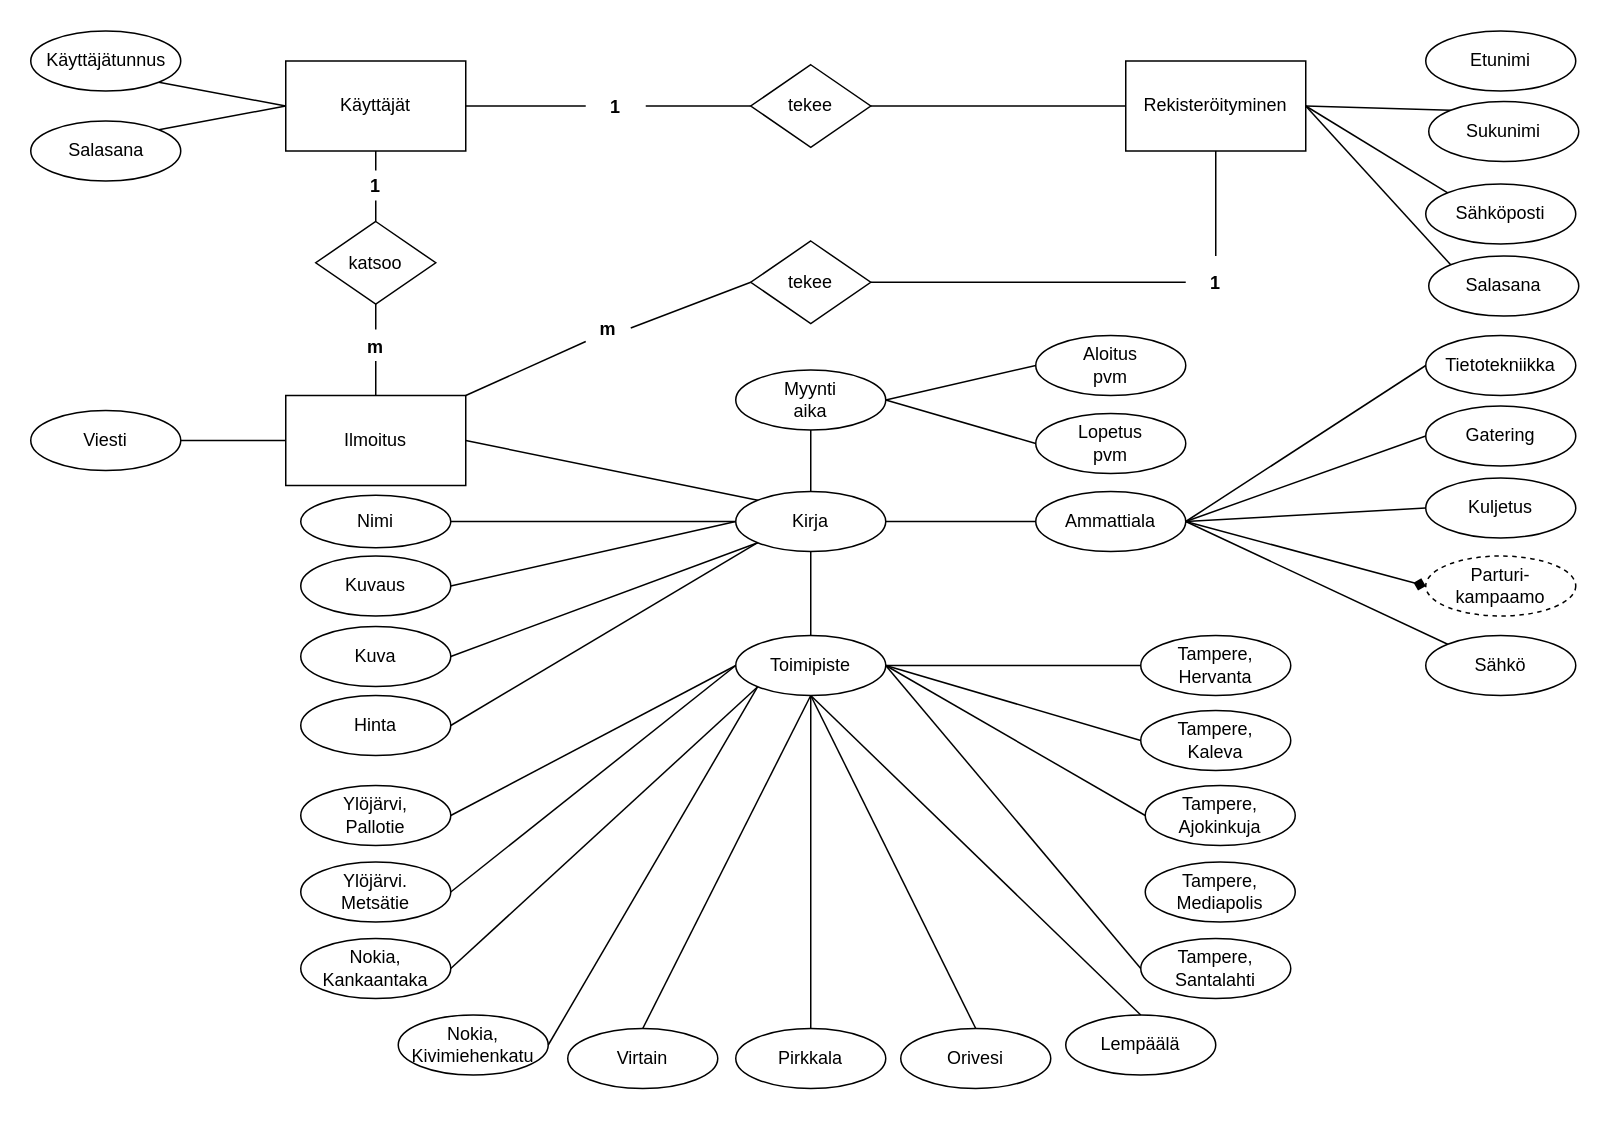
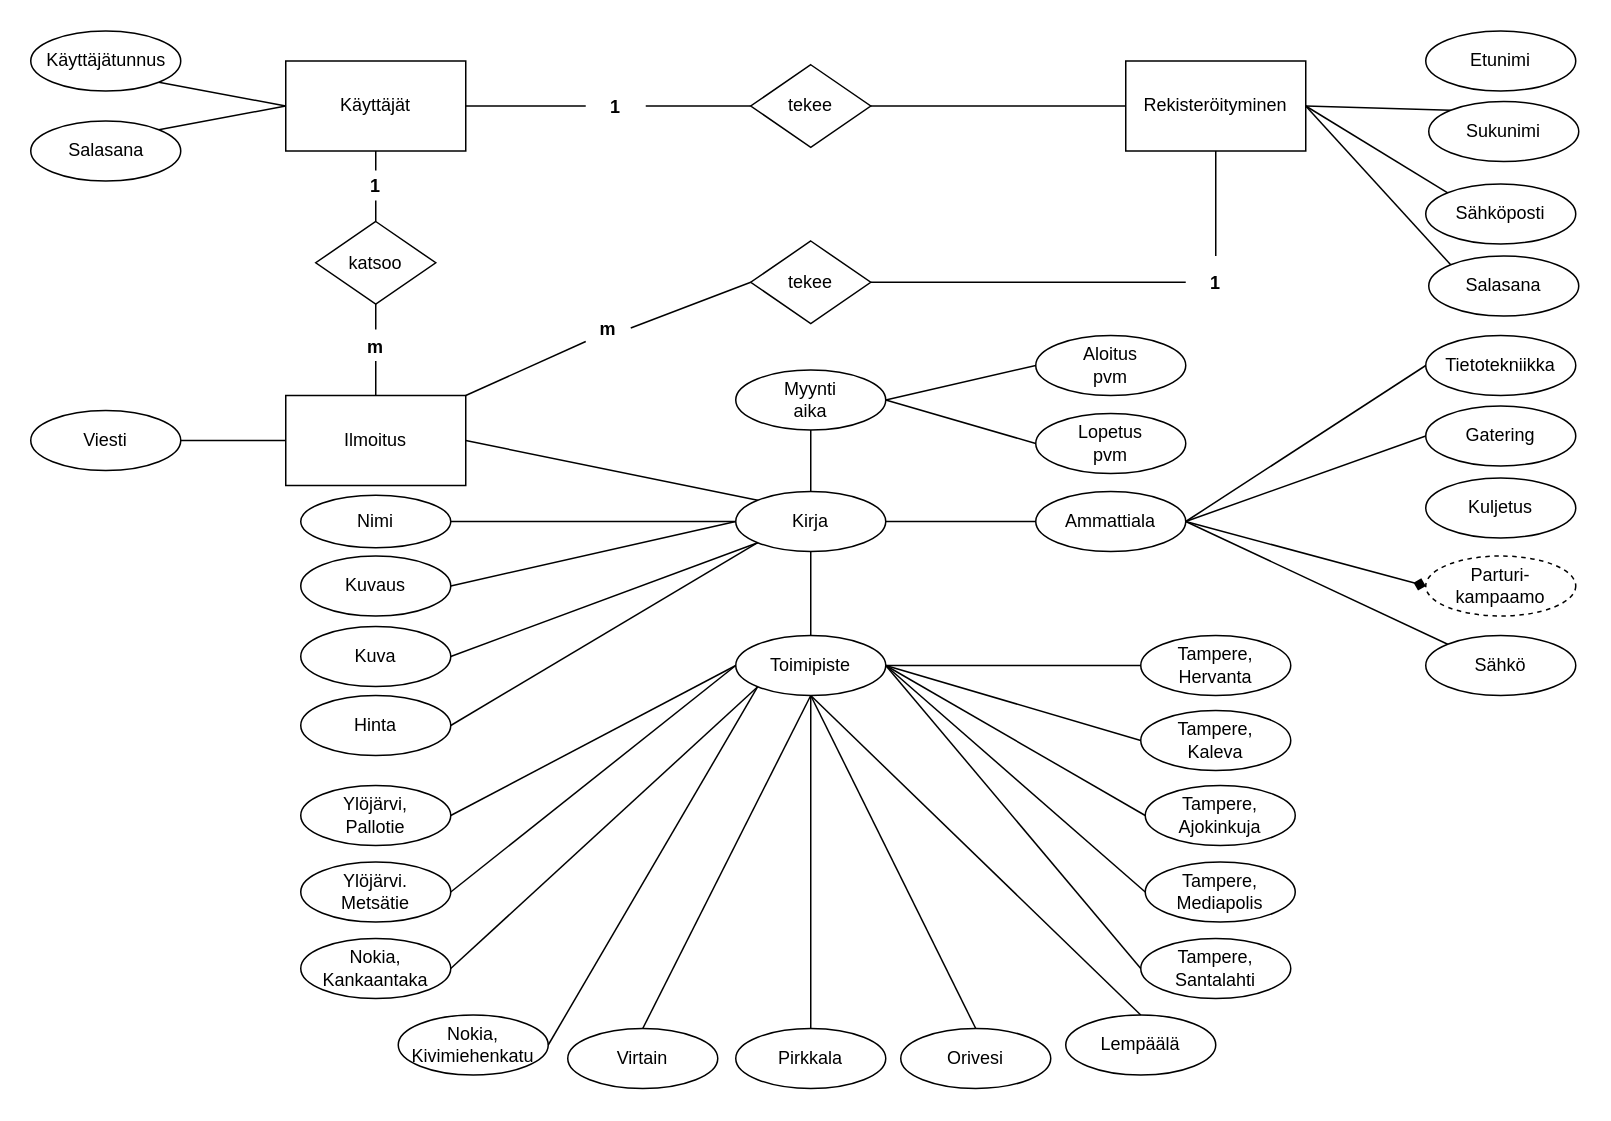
(1309, 514) -> none
none -> (1020, 782)
